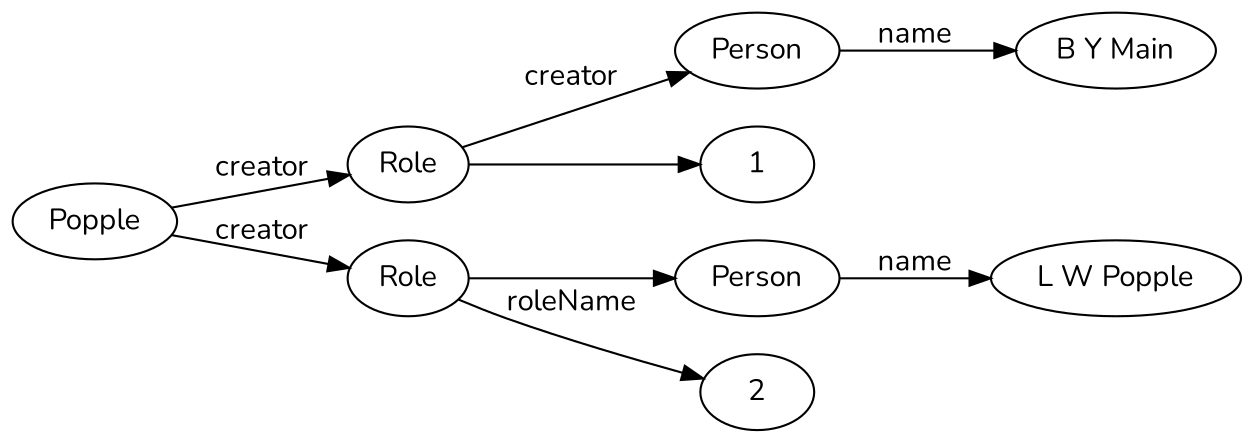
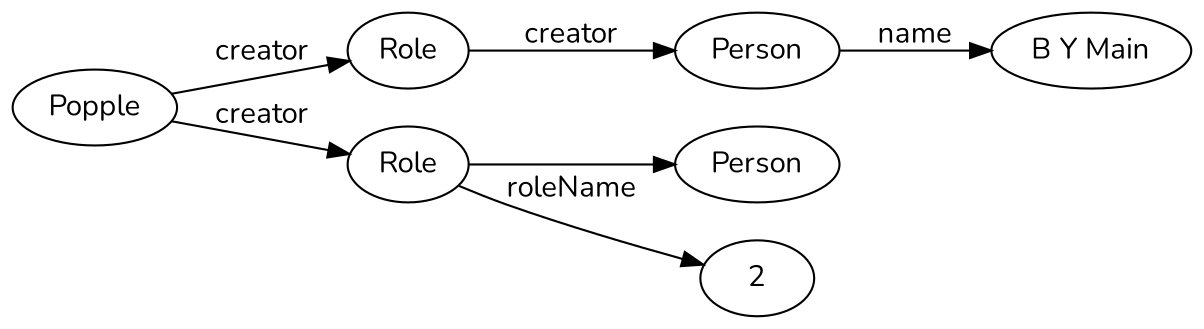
(757, 164) -> none
(1116, 278) -> none
